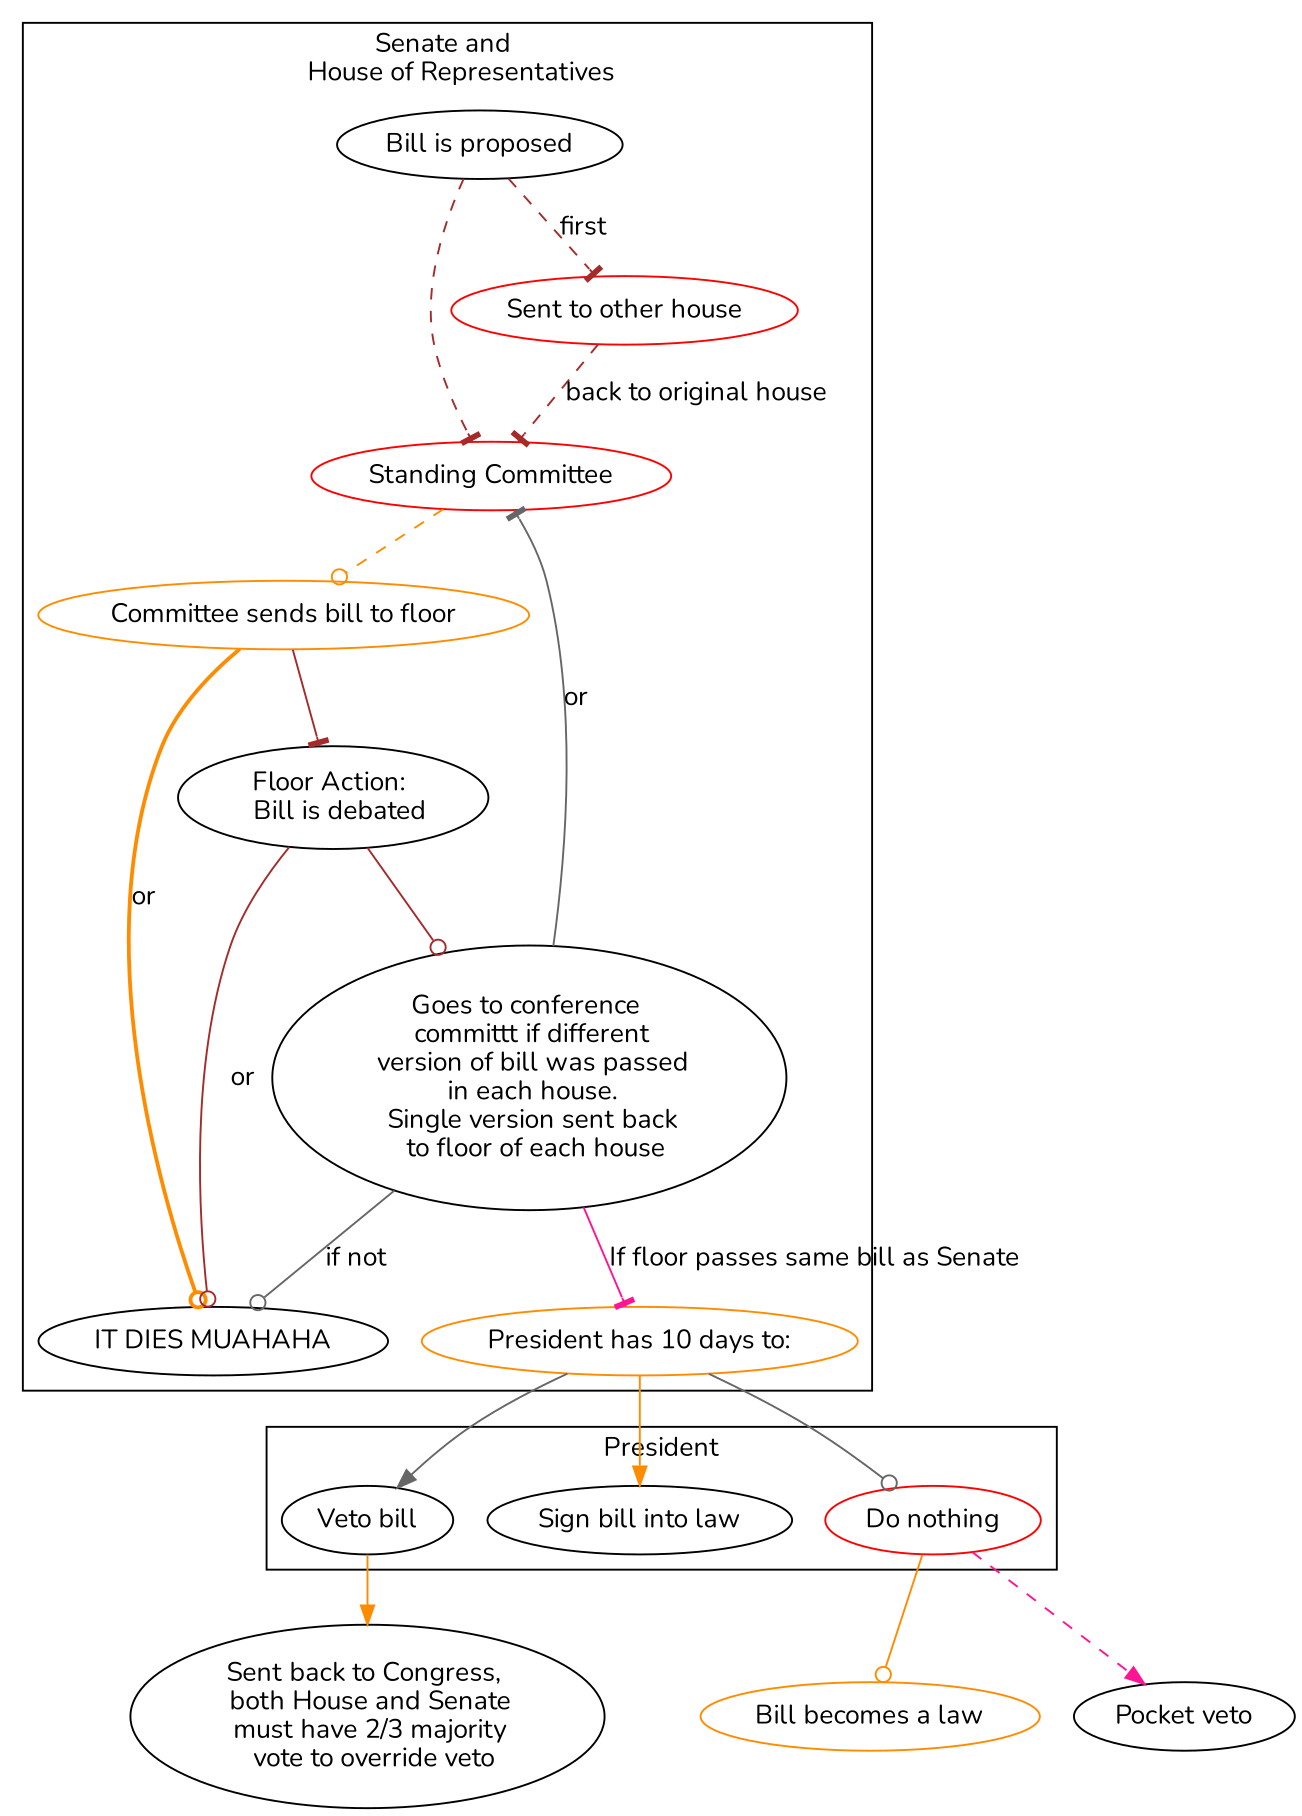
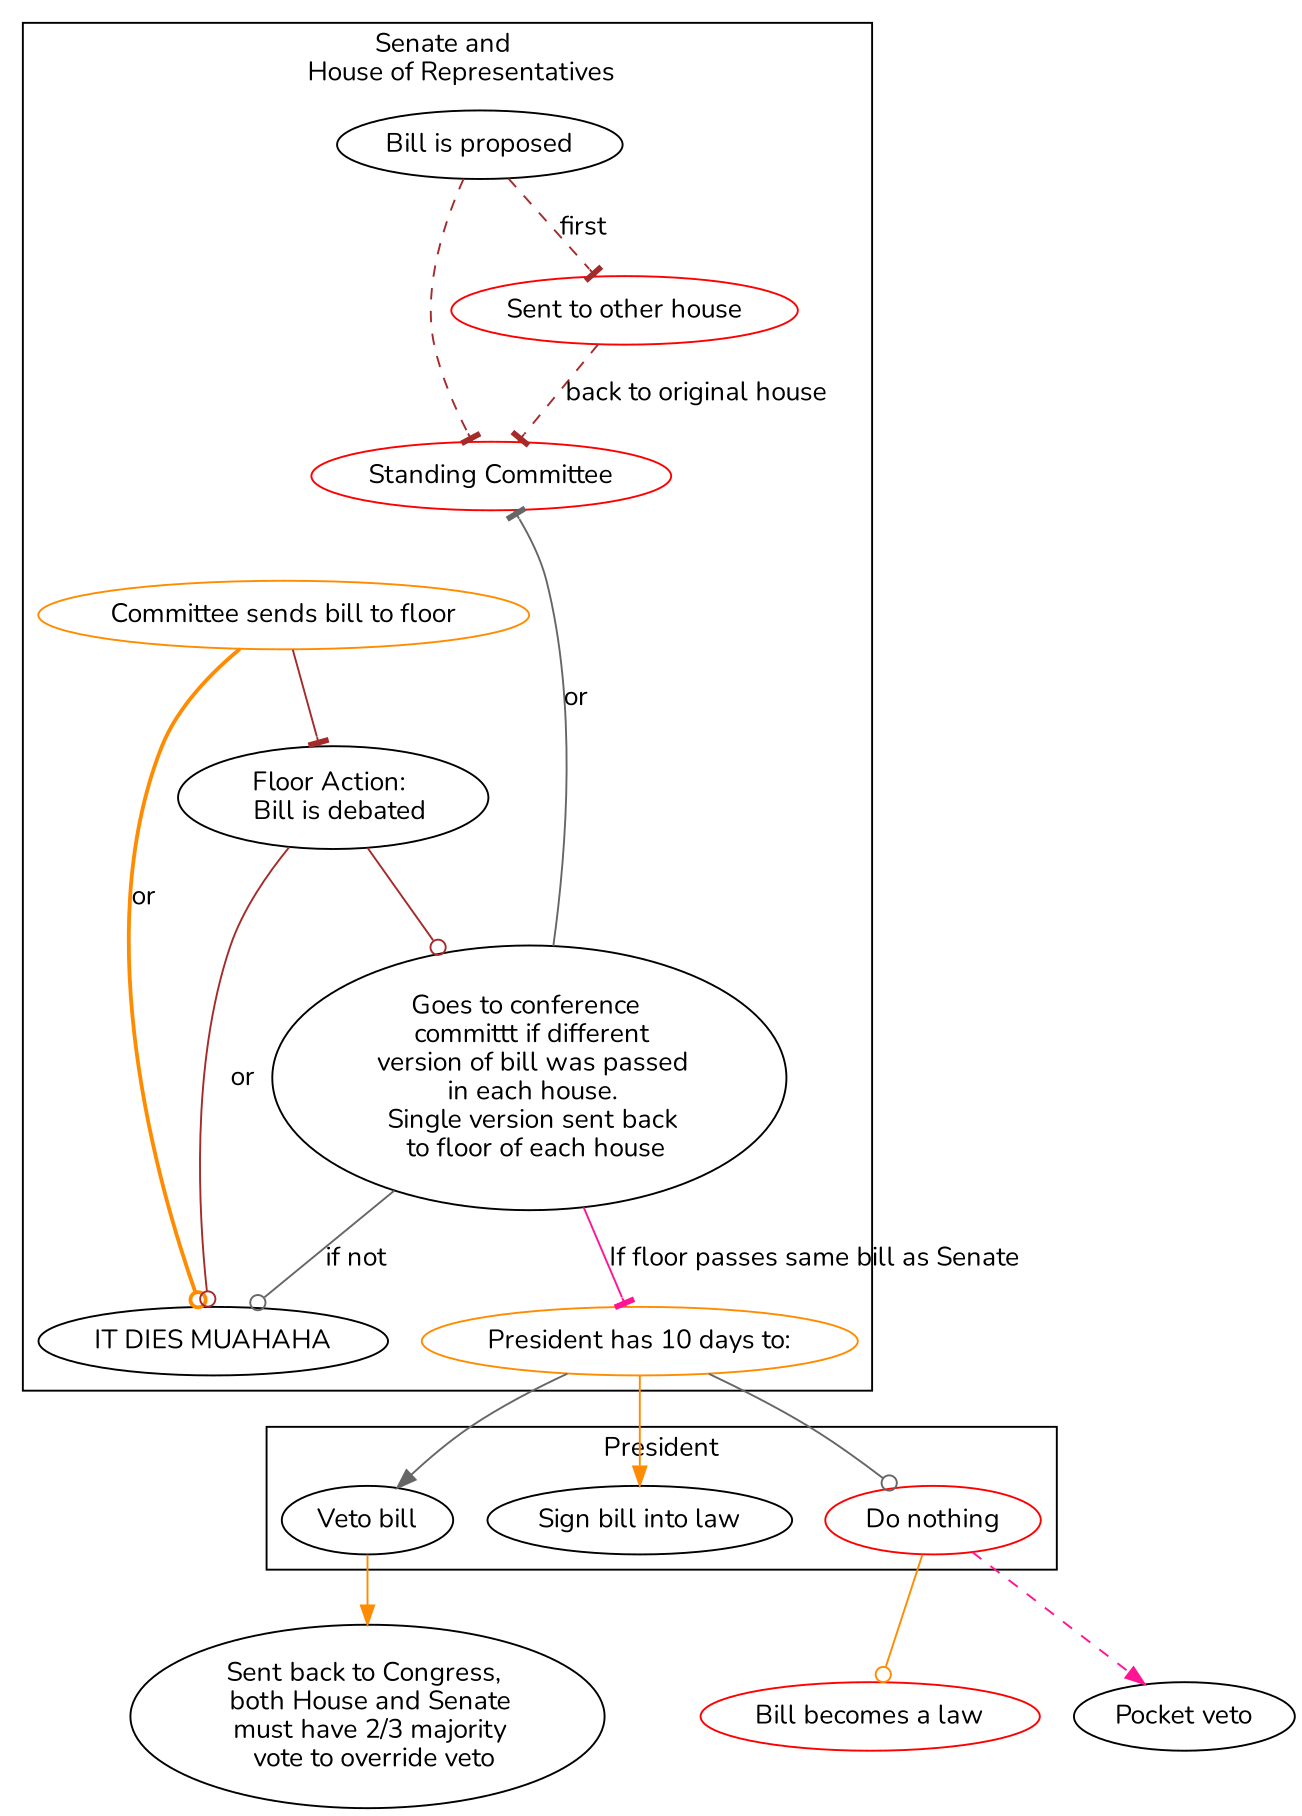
(395, 541) -> none
(870, 1716) -> (870, 1716)
